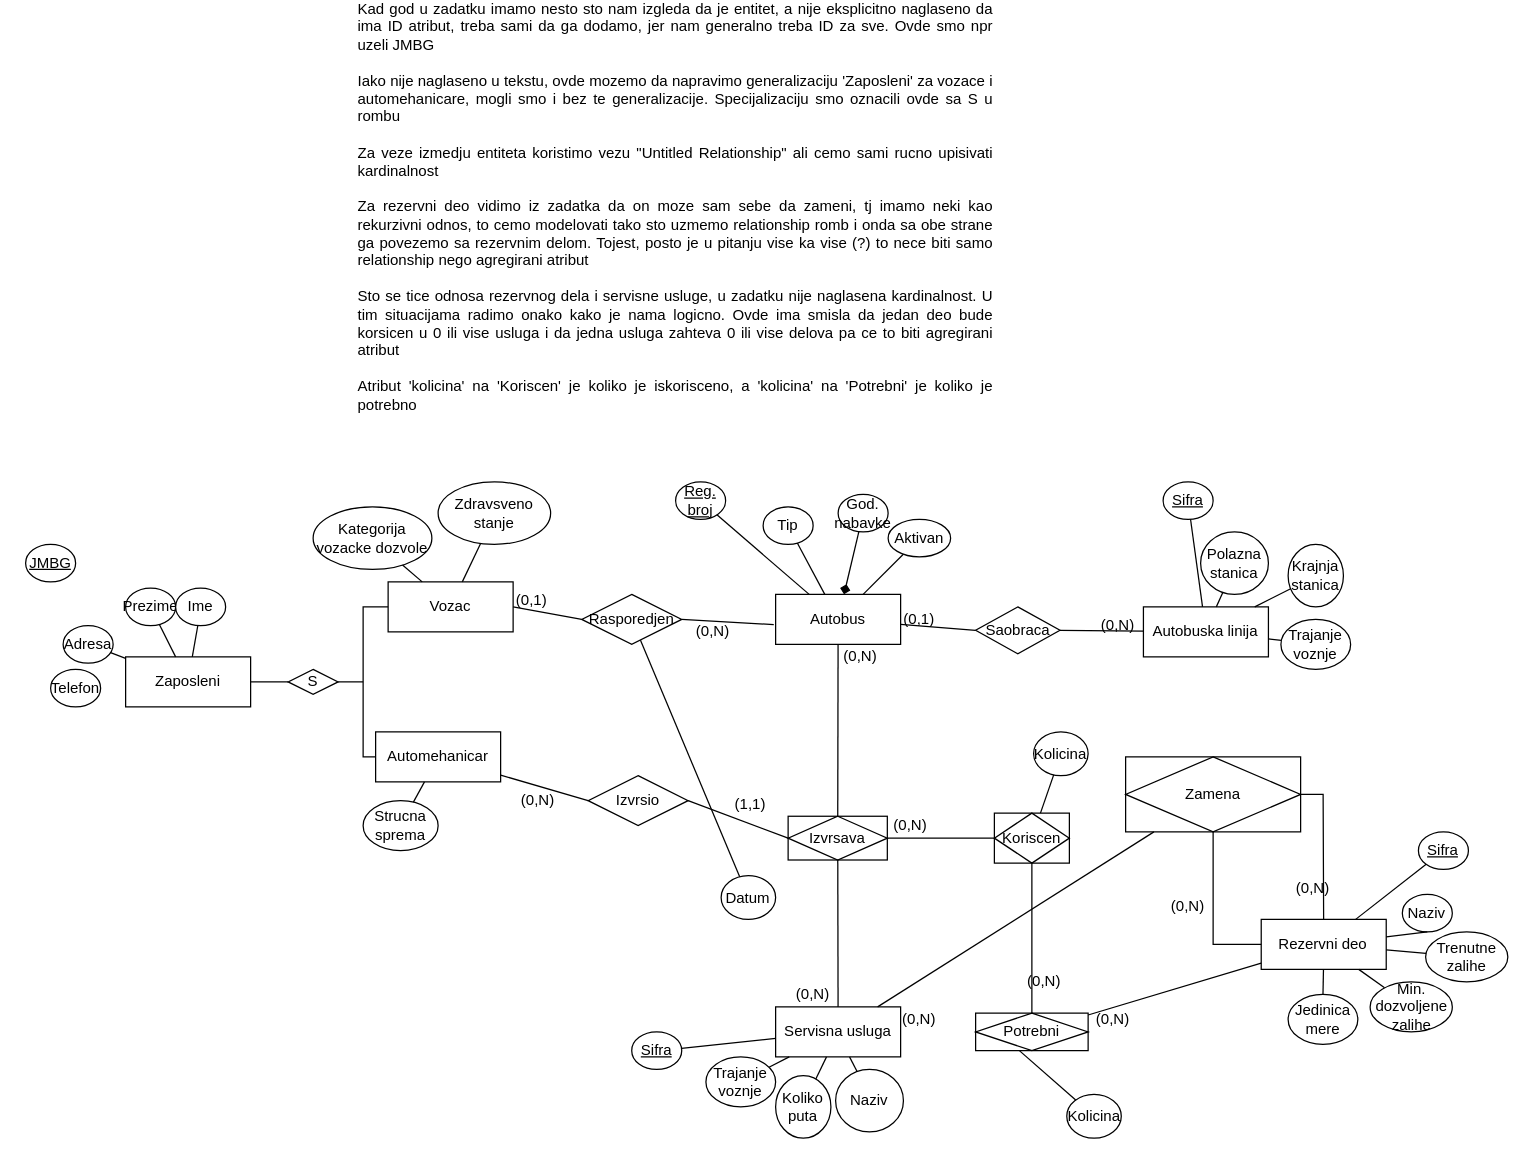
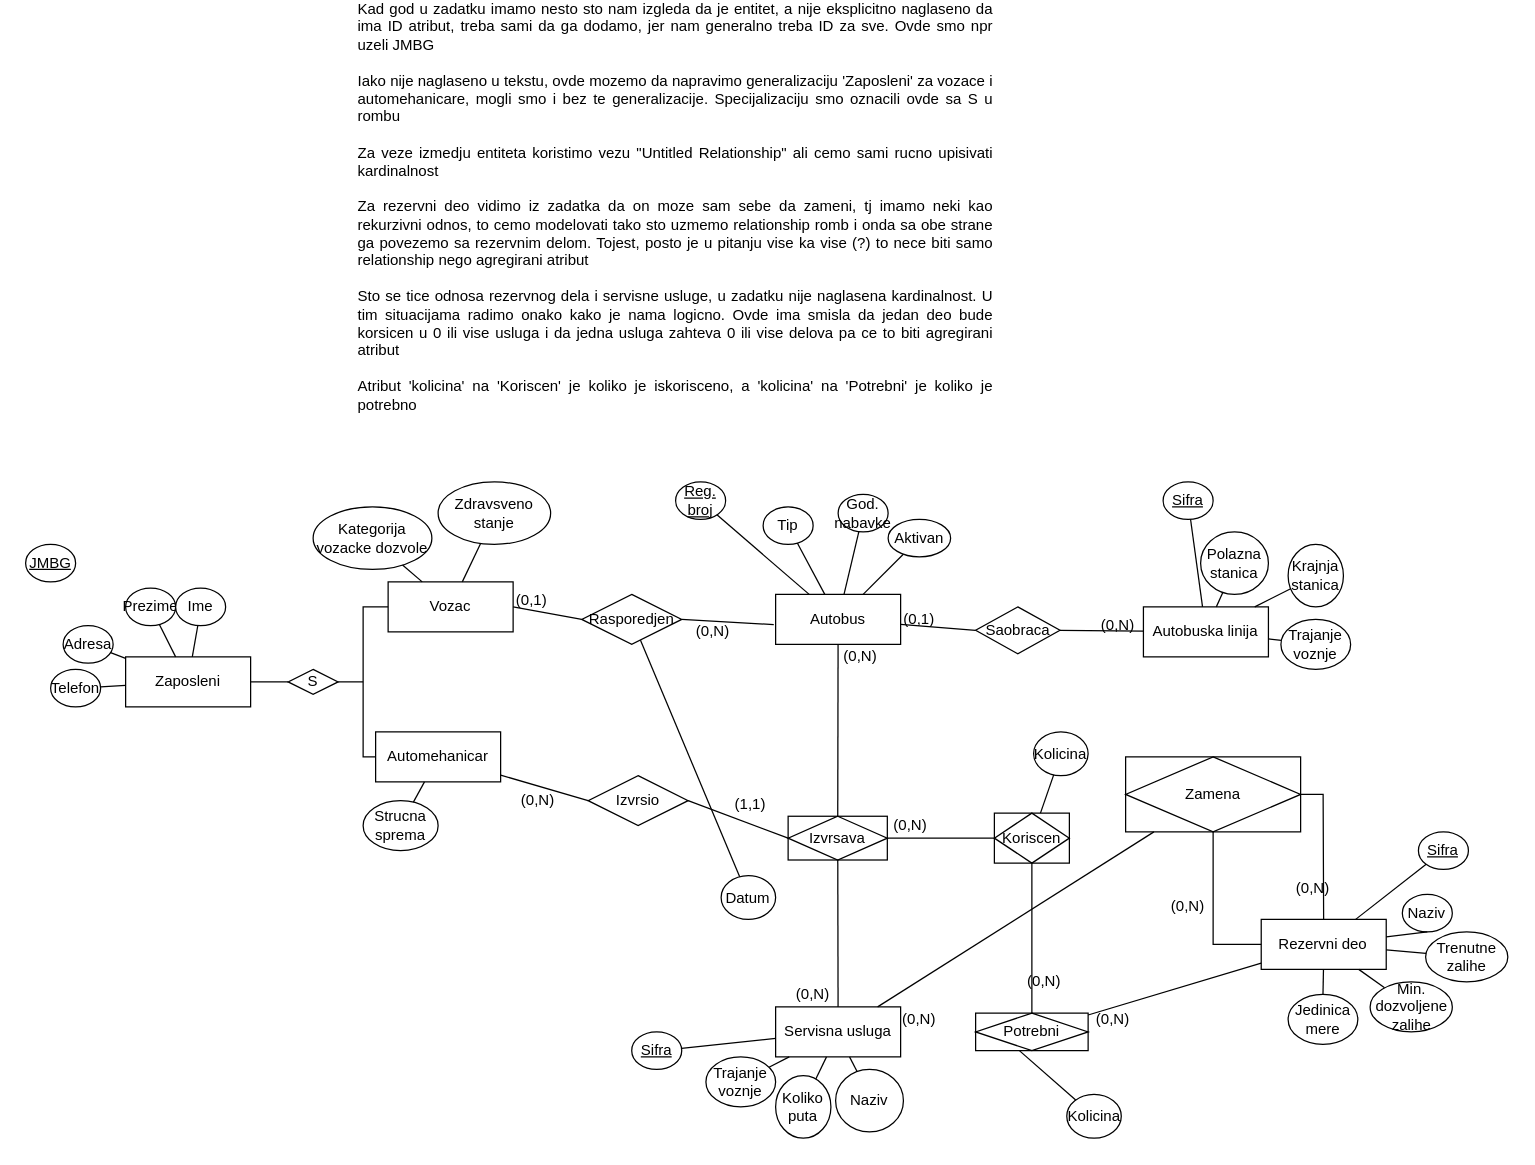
(846, 584) -> (845, 588)
none -> (113, 686)
